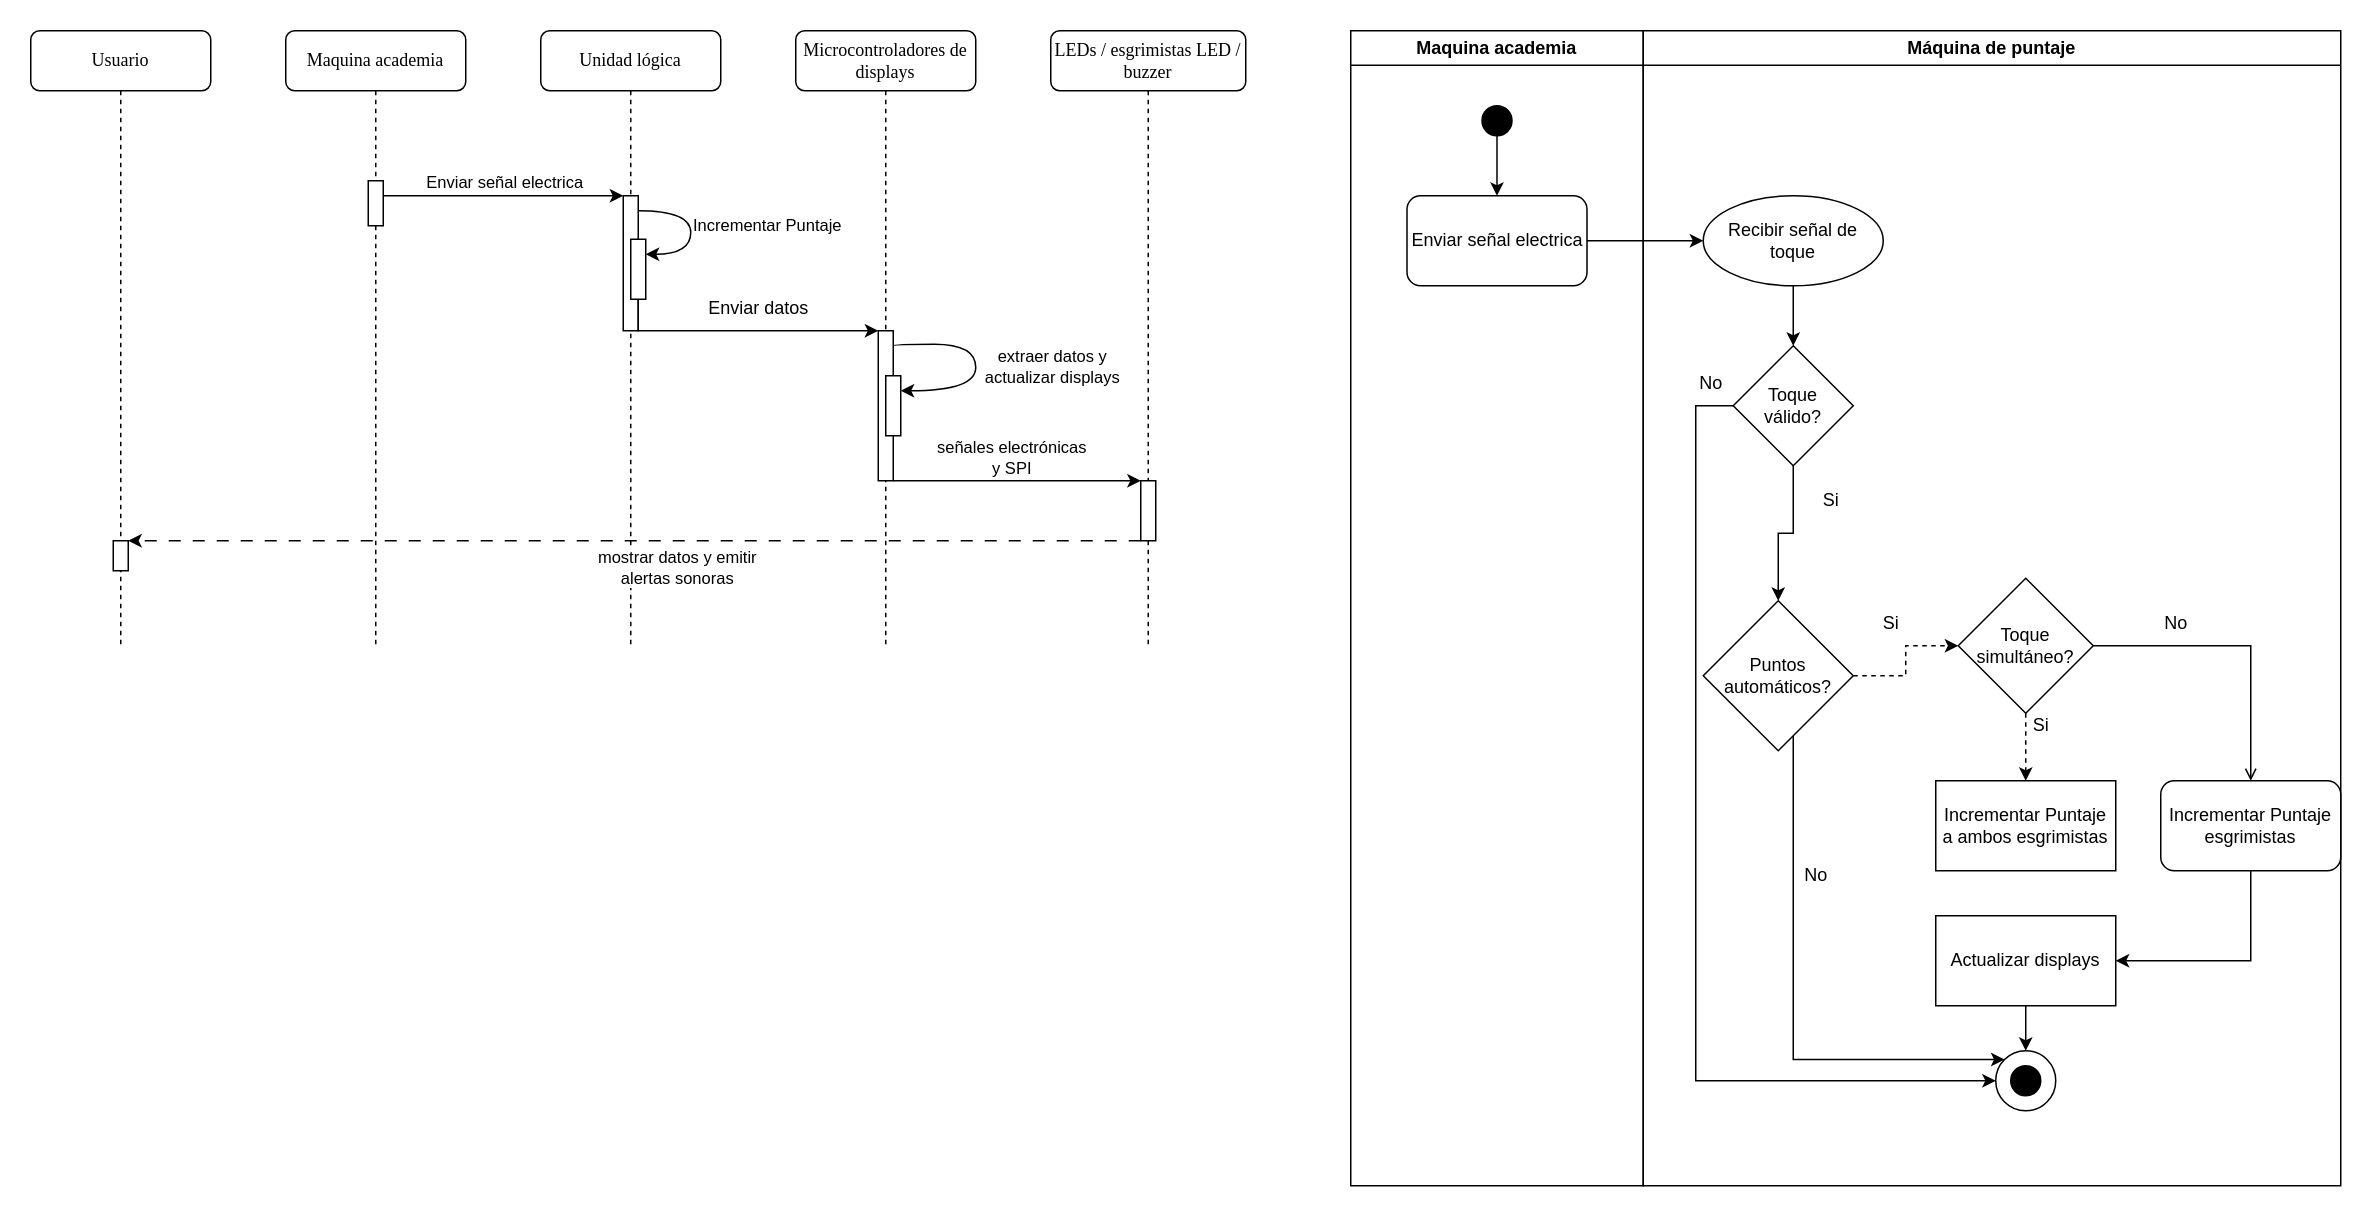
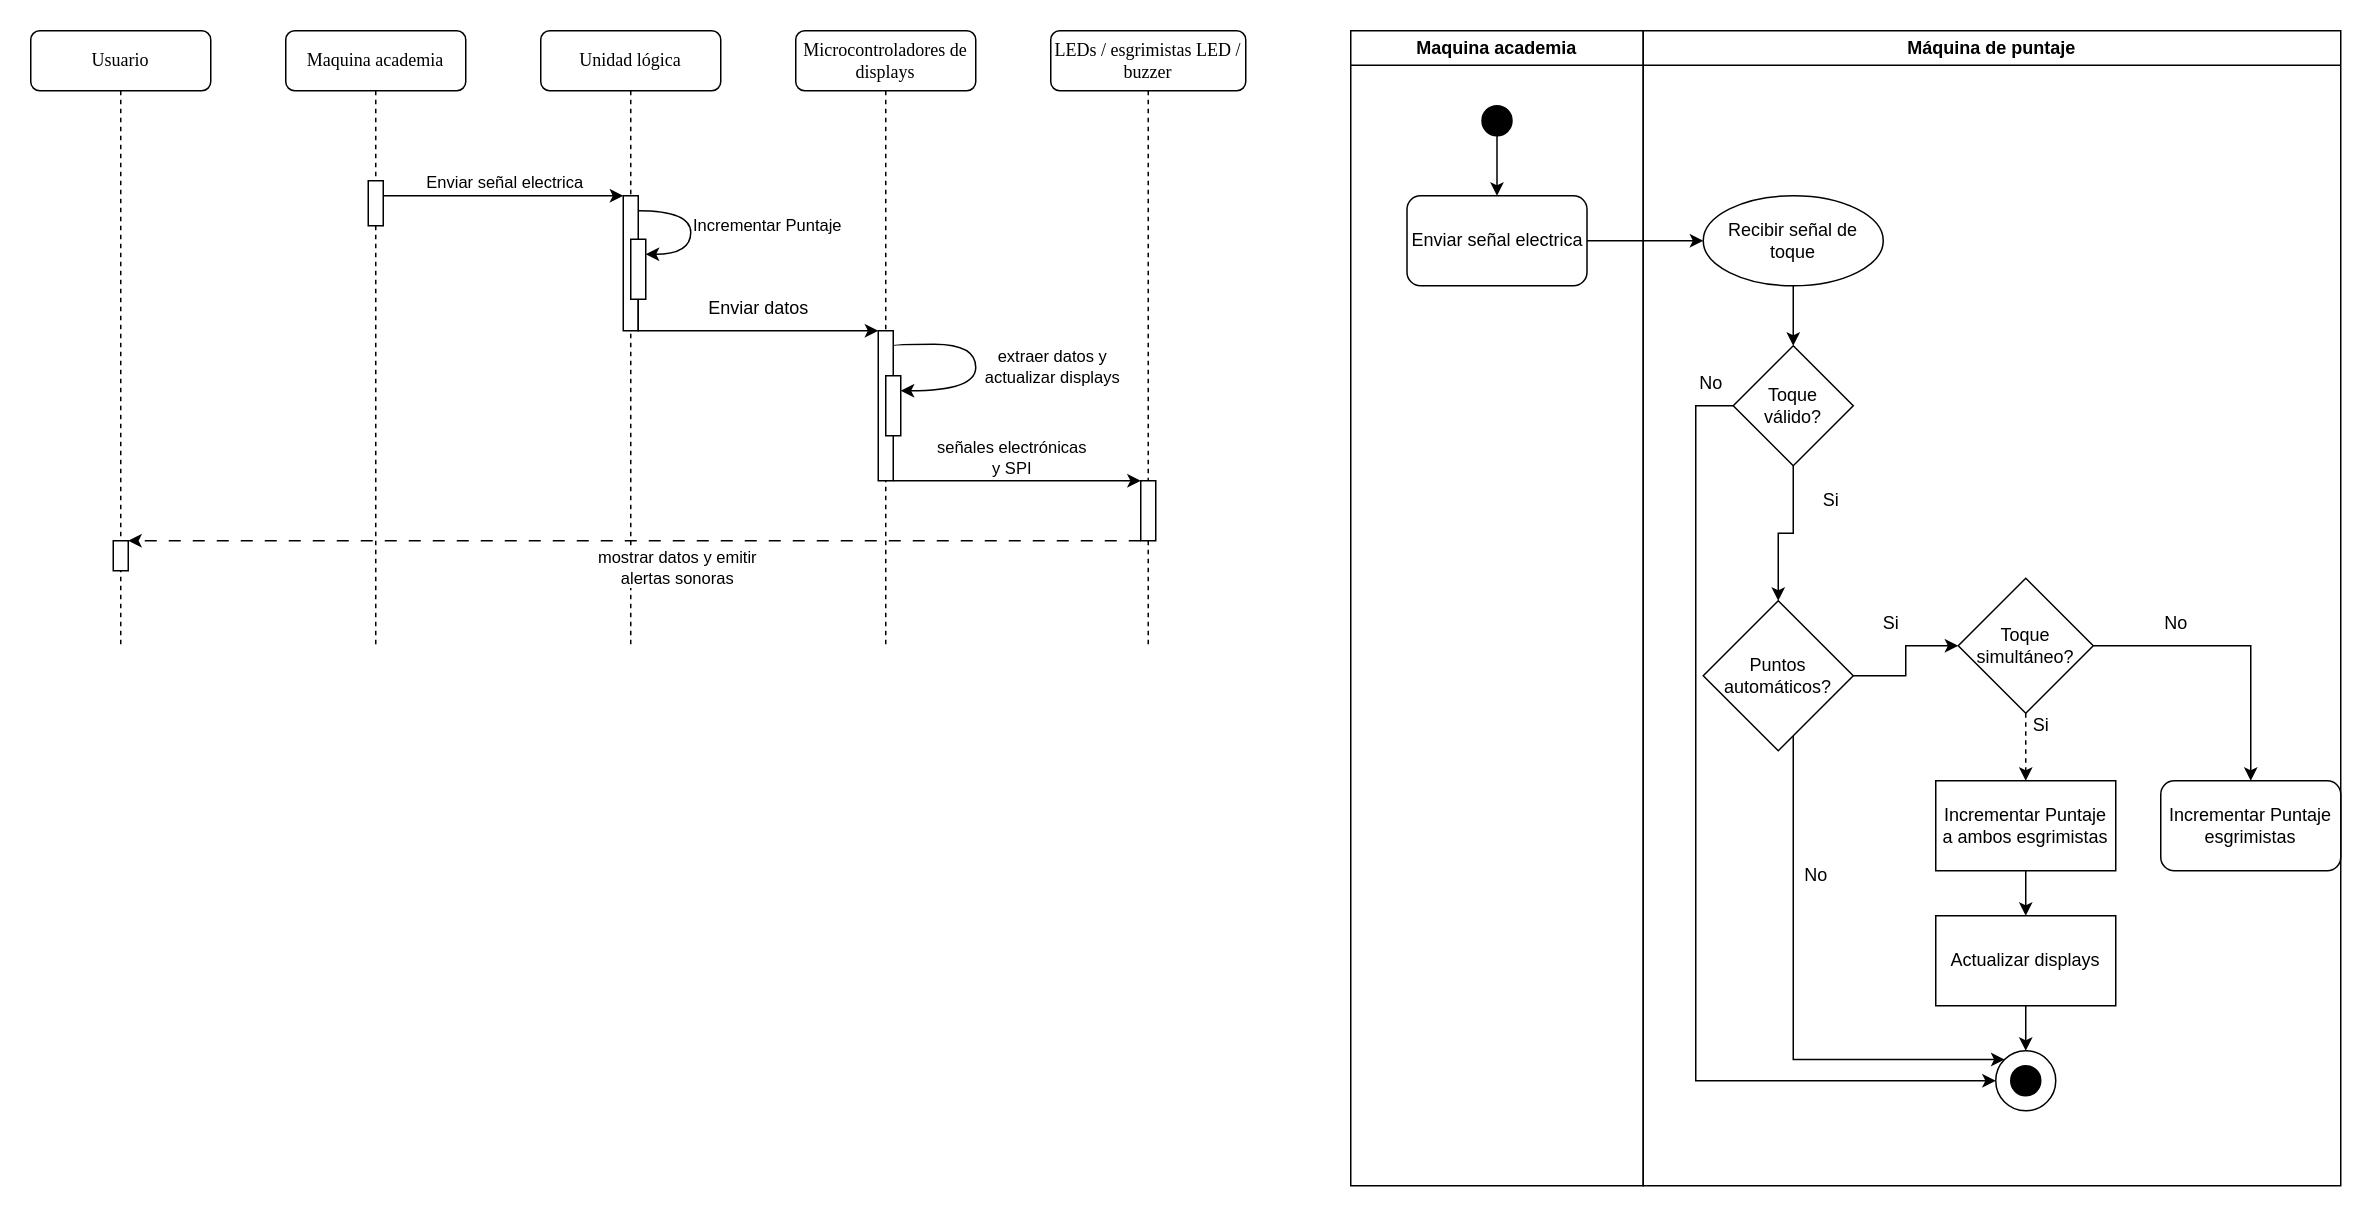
(1906, 665) -> (1906, 665)
(2251, 771) -> (2251, 769)
none -> (2026, 899)
(2234, 961) -> none
